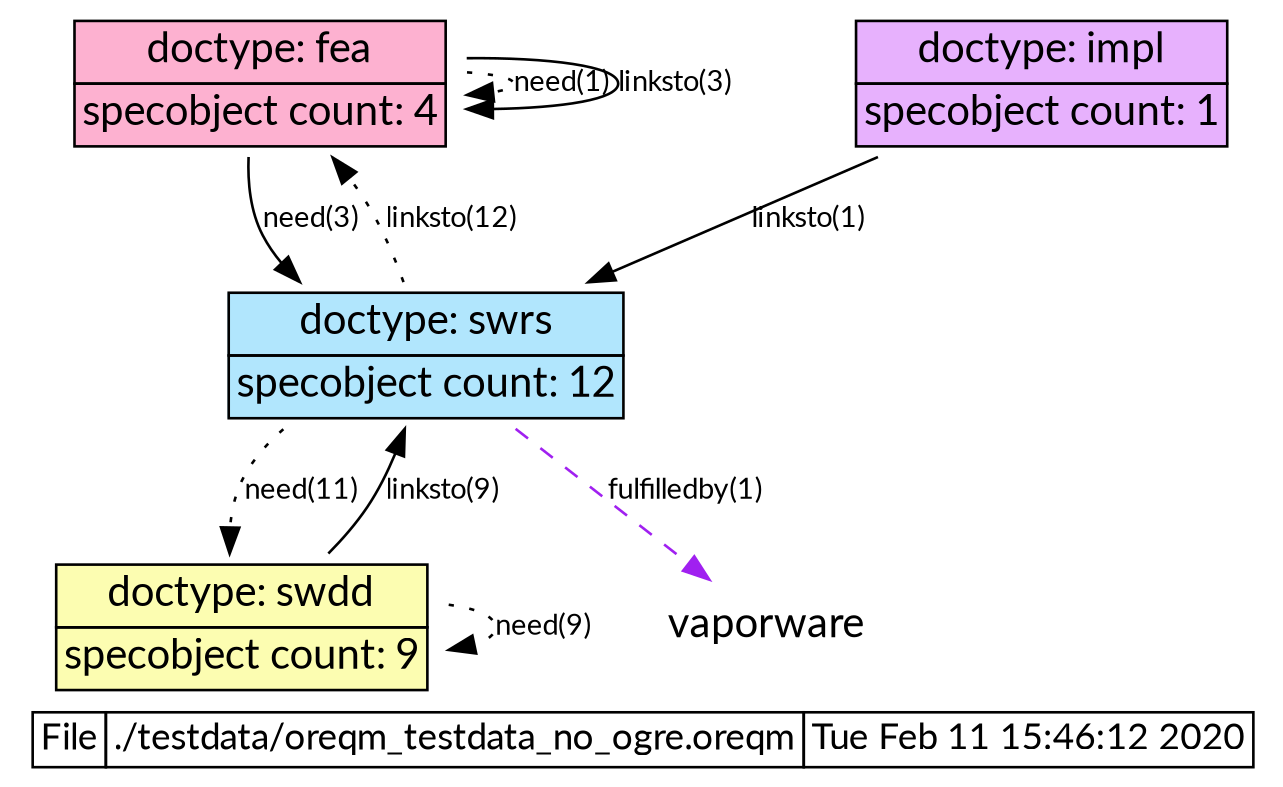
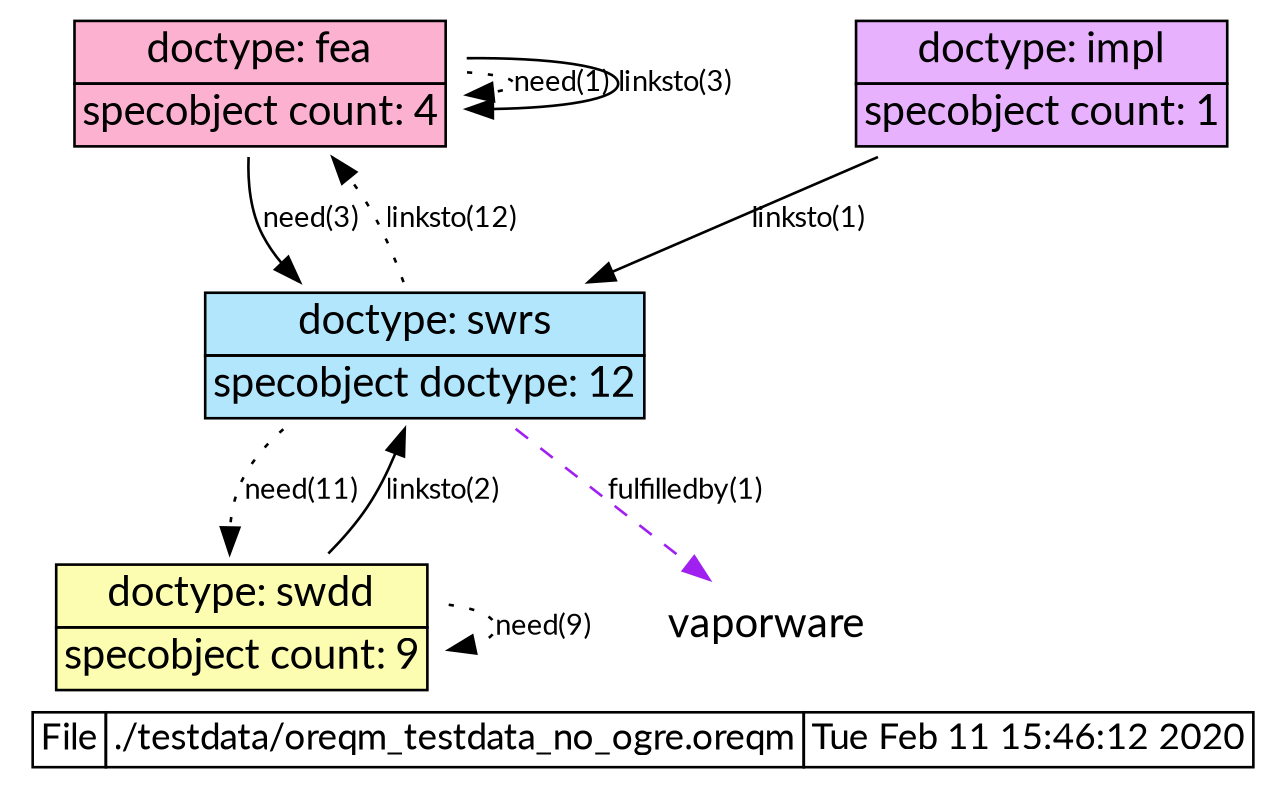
(426, 384) -> (425, 384)
(447, 491) -> (447, 491)
